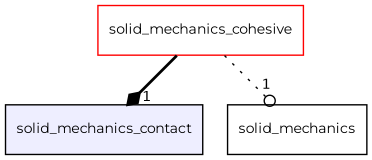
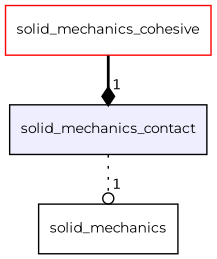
(245, 76) -> (108, 174)
